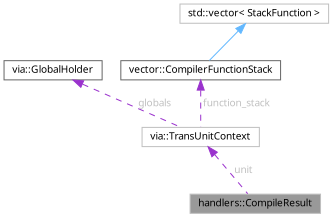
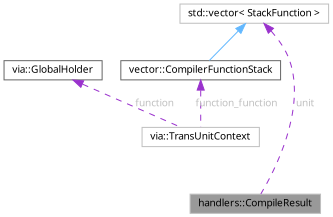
(154, 104) -> (154, 104)
(236, 104) -> (236, 104)
(231, 174) -> (292, 113)
